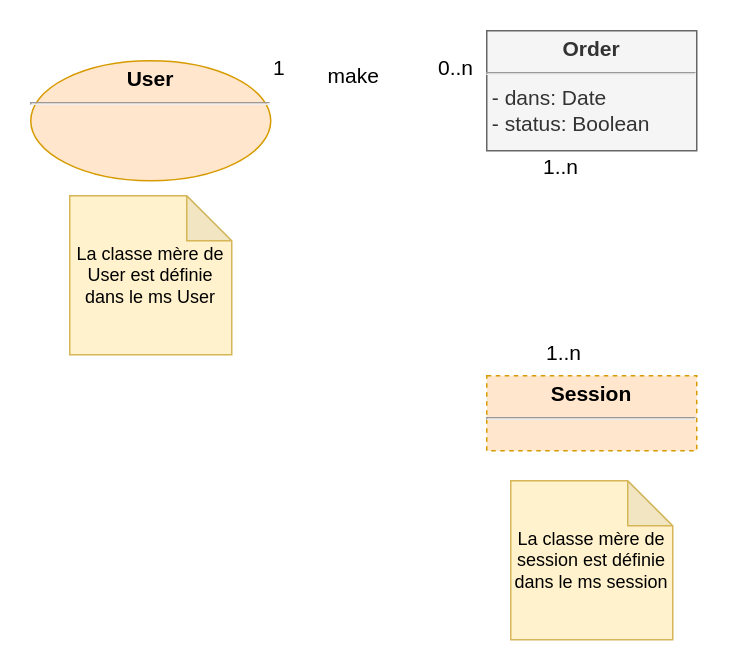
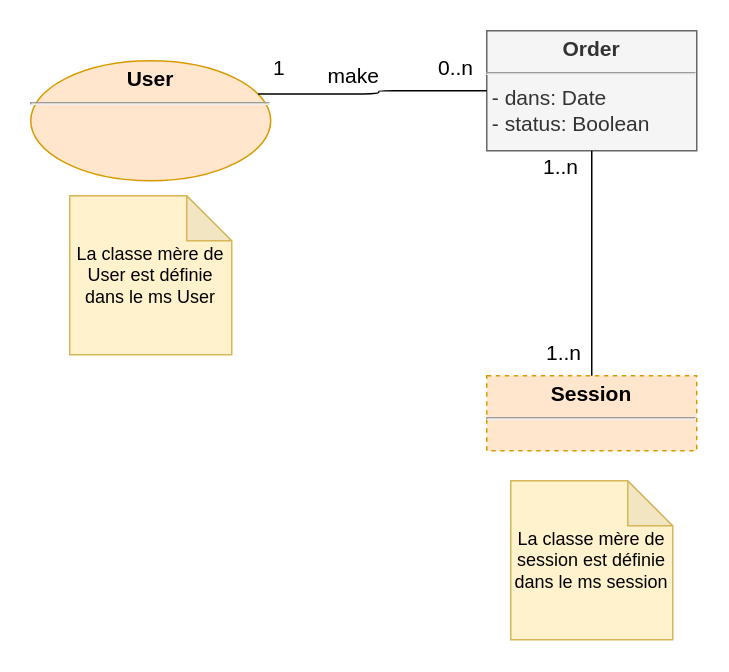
none -> (373, 94)
none -> (592, 264)
